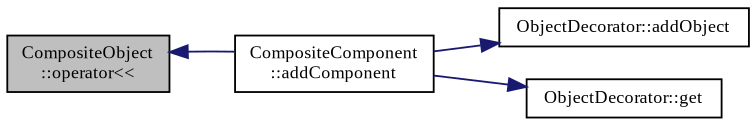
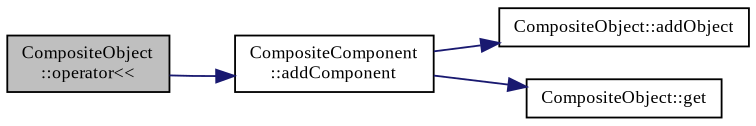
(624, 27) -> (624, 27)
(211, 51) -> (193, 76)
(624, 98) -> (624, 98)
